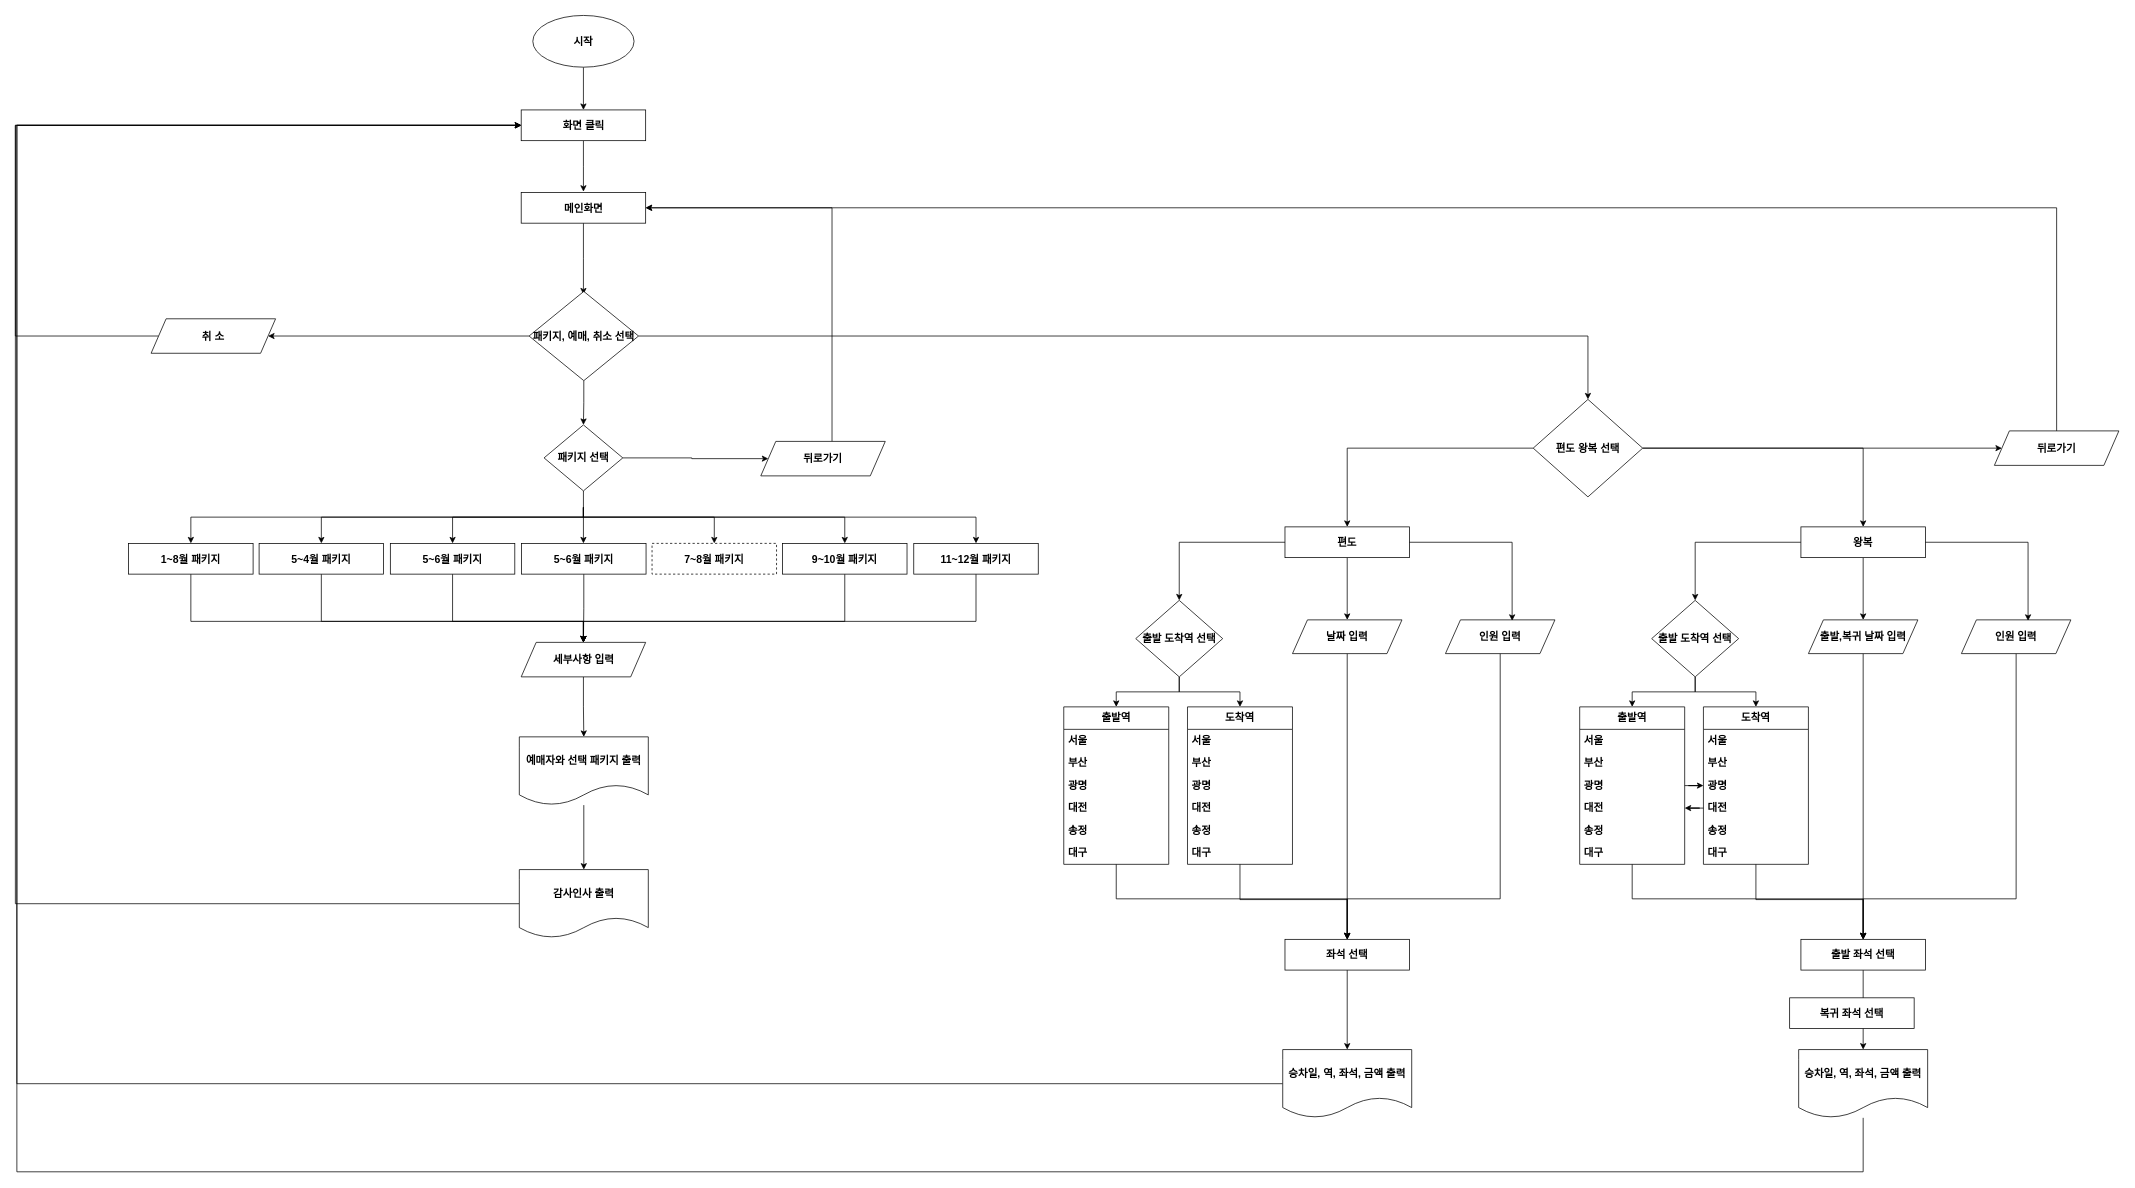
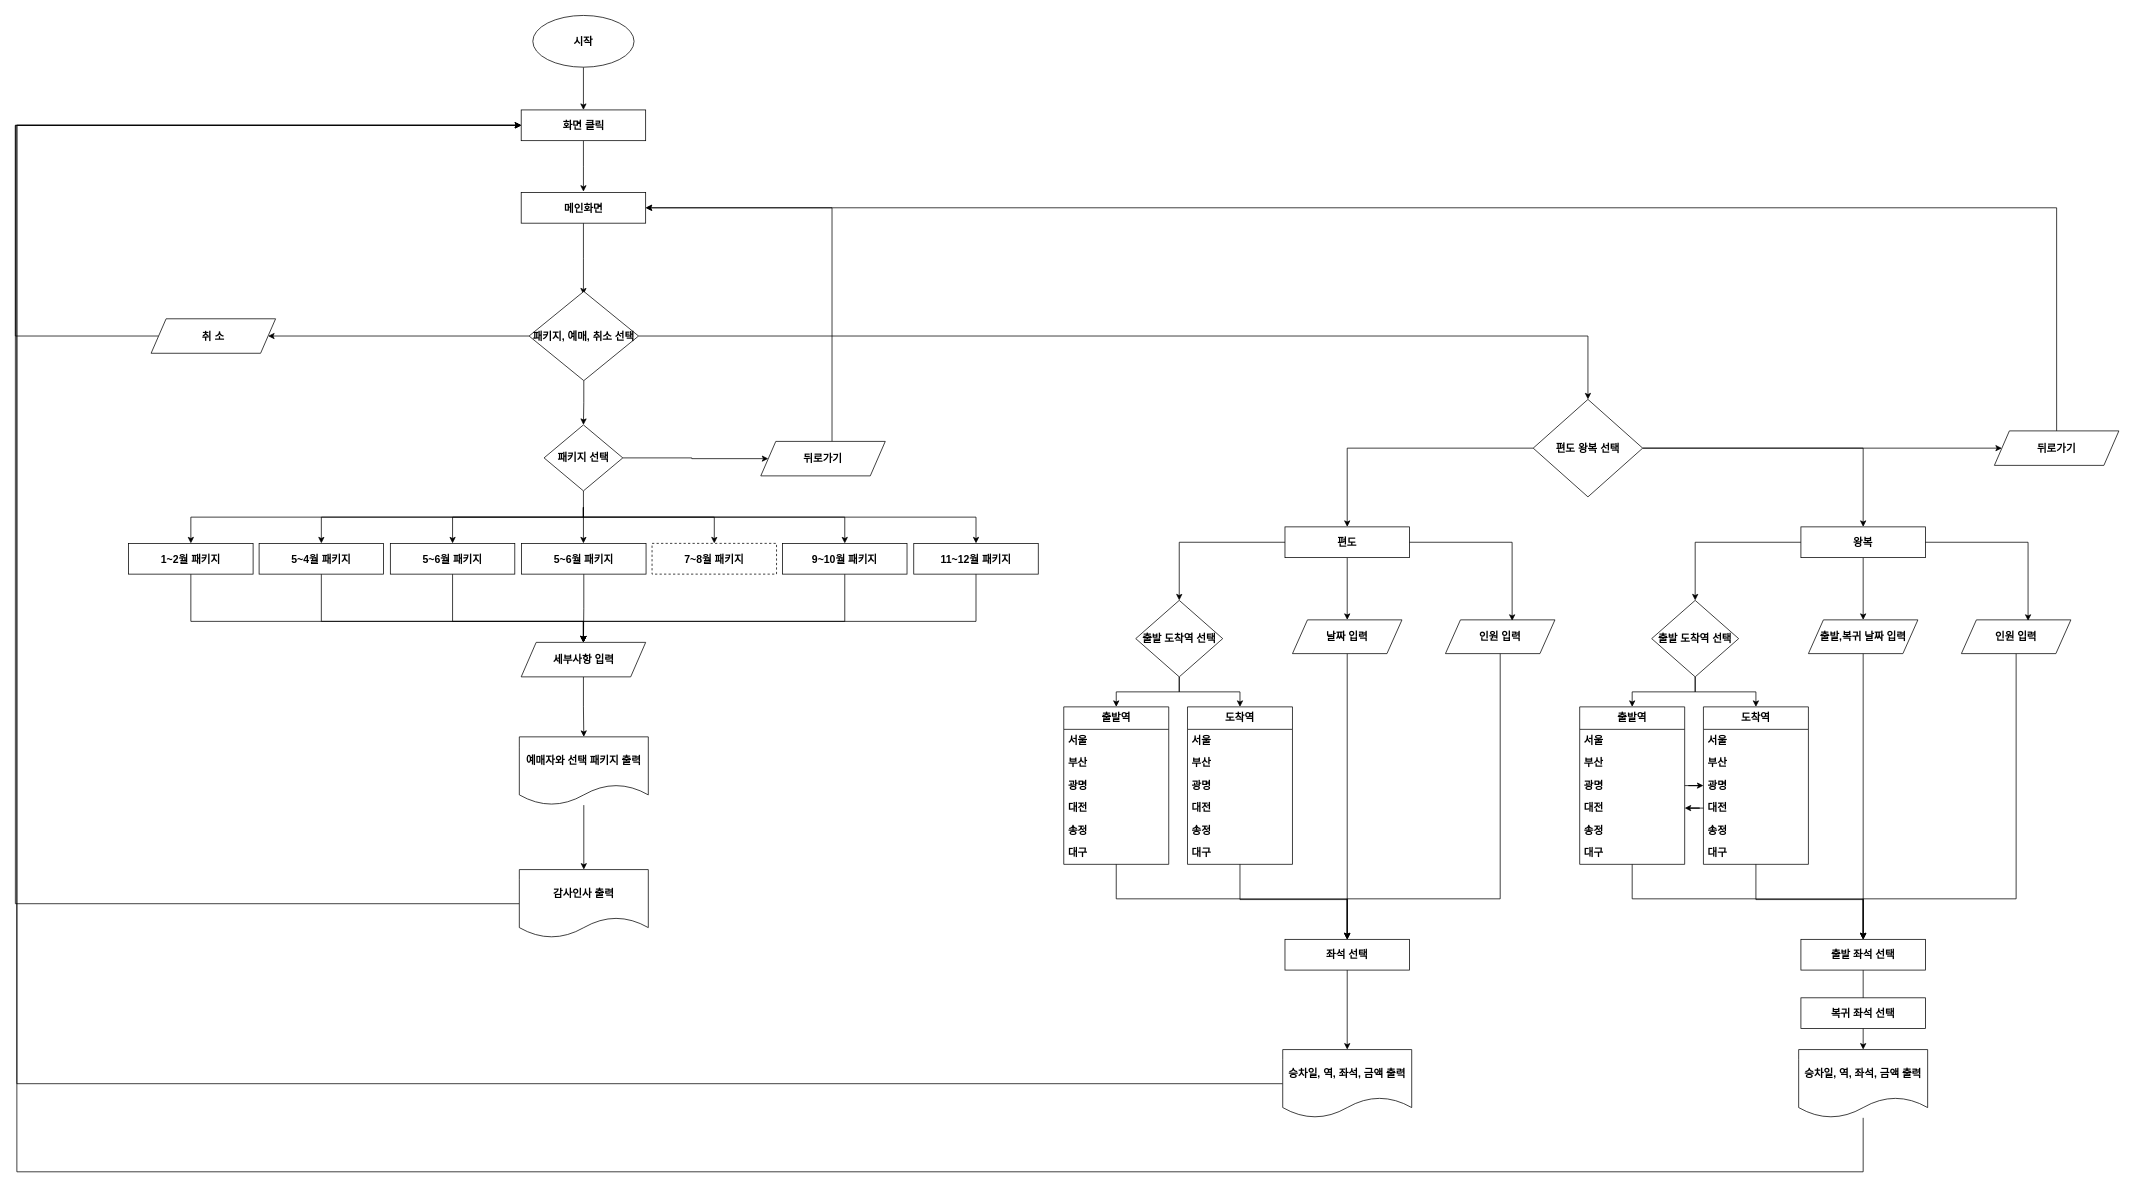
(191, 559) -> (191, 559)
(1852, 1013) -> (1863, 1013)
